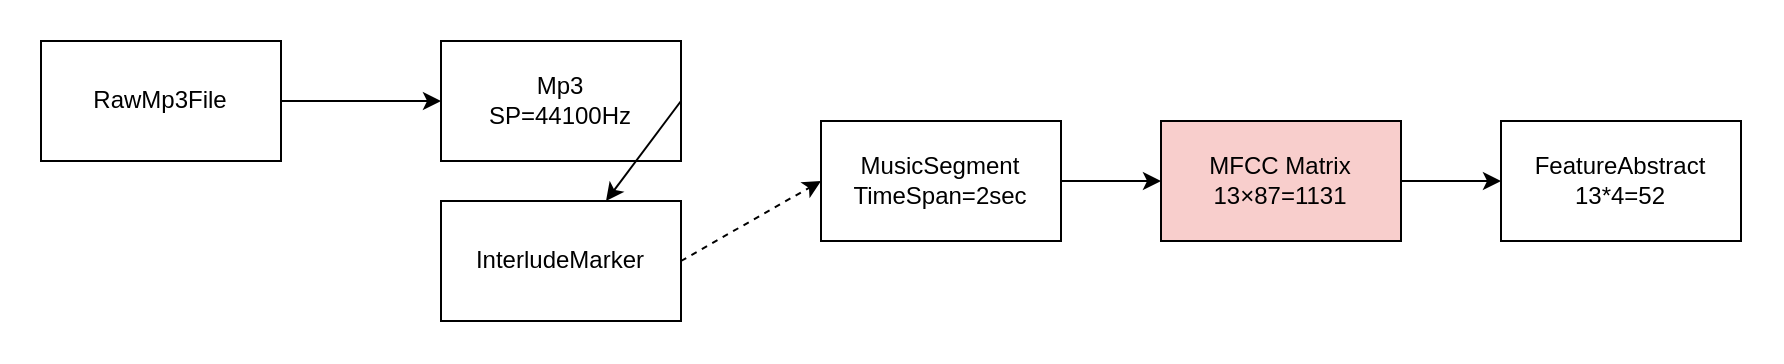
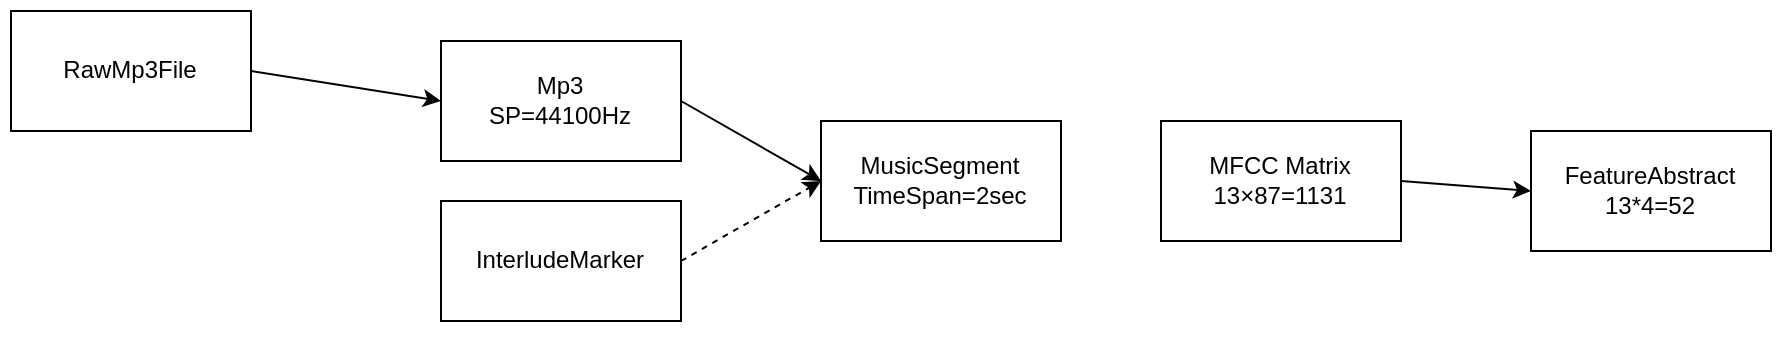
(161, 101) -> (131, 71)
(647, 146) -> (745, 138)
(1104, 181) -> none
(1281, 181) -> (1281, 181)
(1621, 181) -> (1651, 191)
